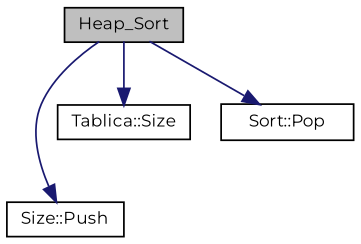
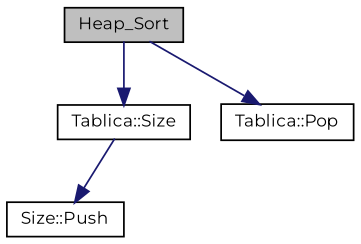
(42, 104) -> (99, 163)
(287, 122) -> (287, 122)
